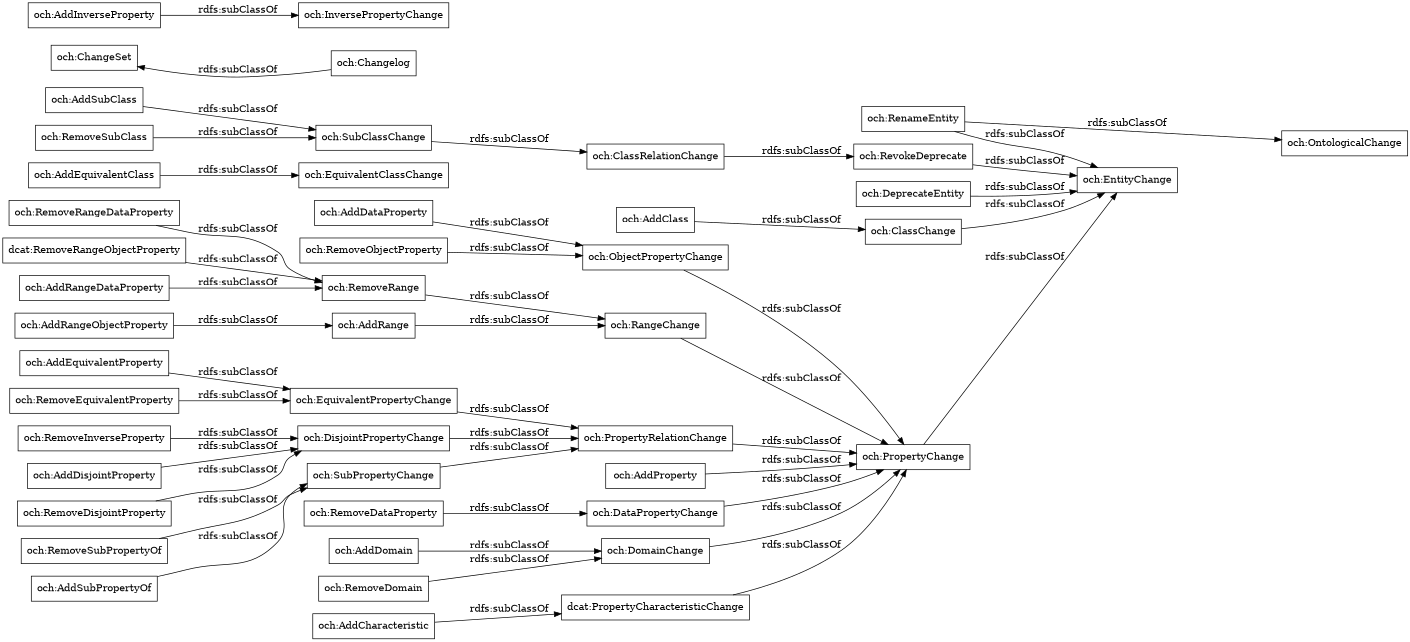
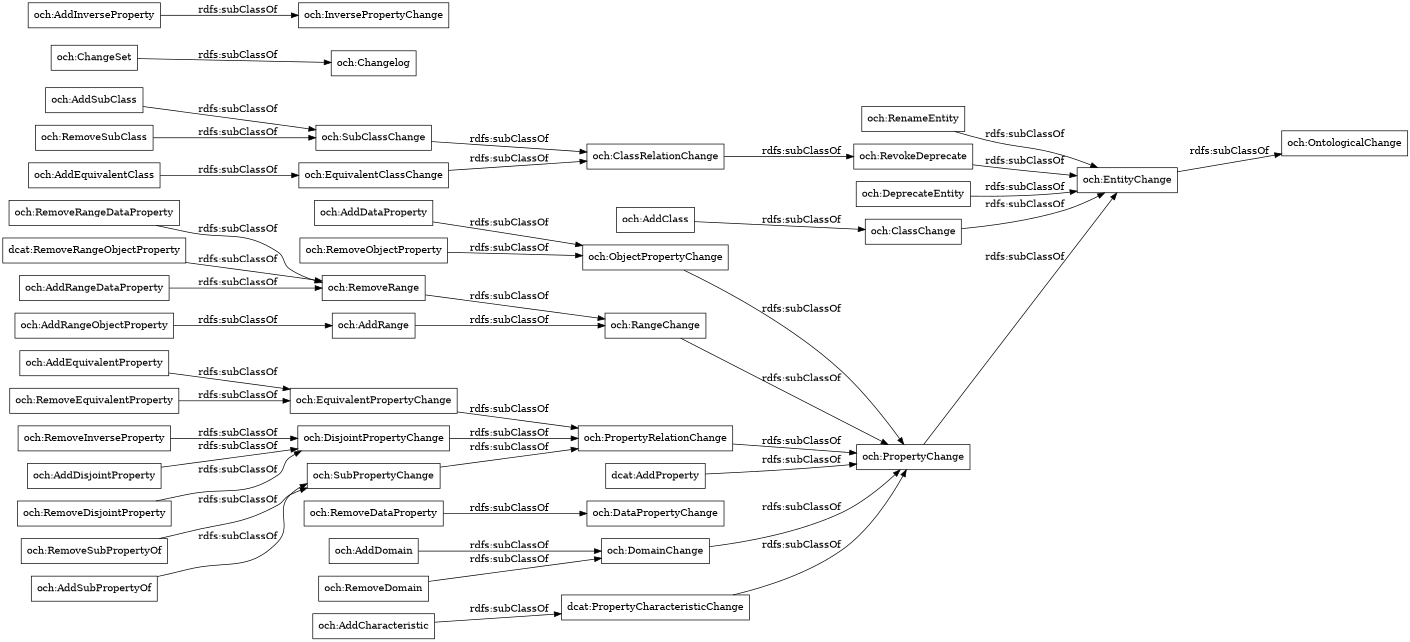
(238, 77) -> (231, 60)
(1120, 131) -> (1226, 163)
none -> (514, 166)
(655, 476) -> (655, 476)
(802, 493) -> none
